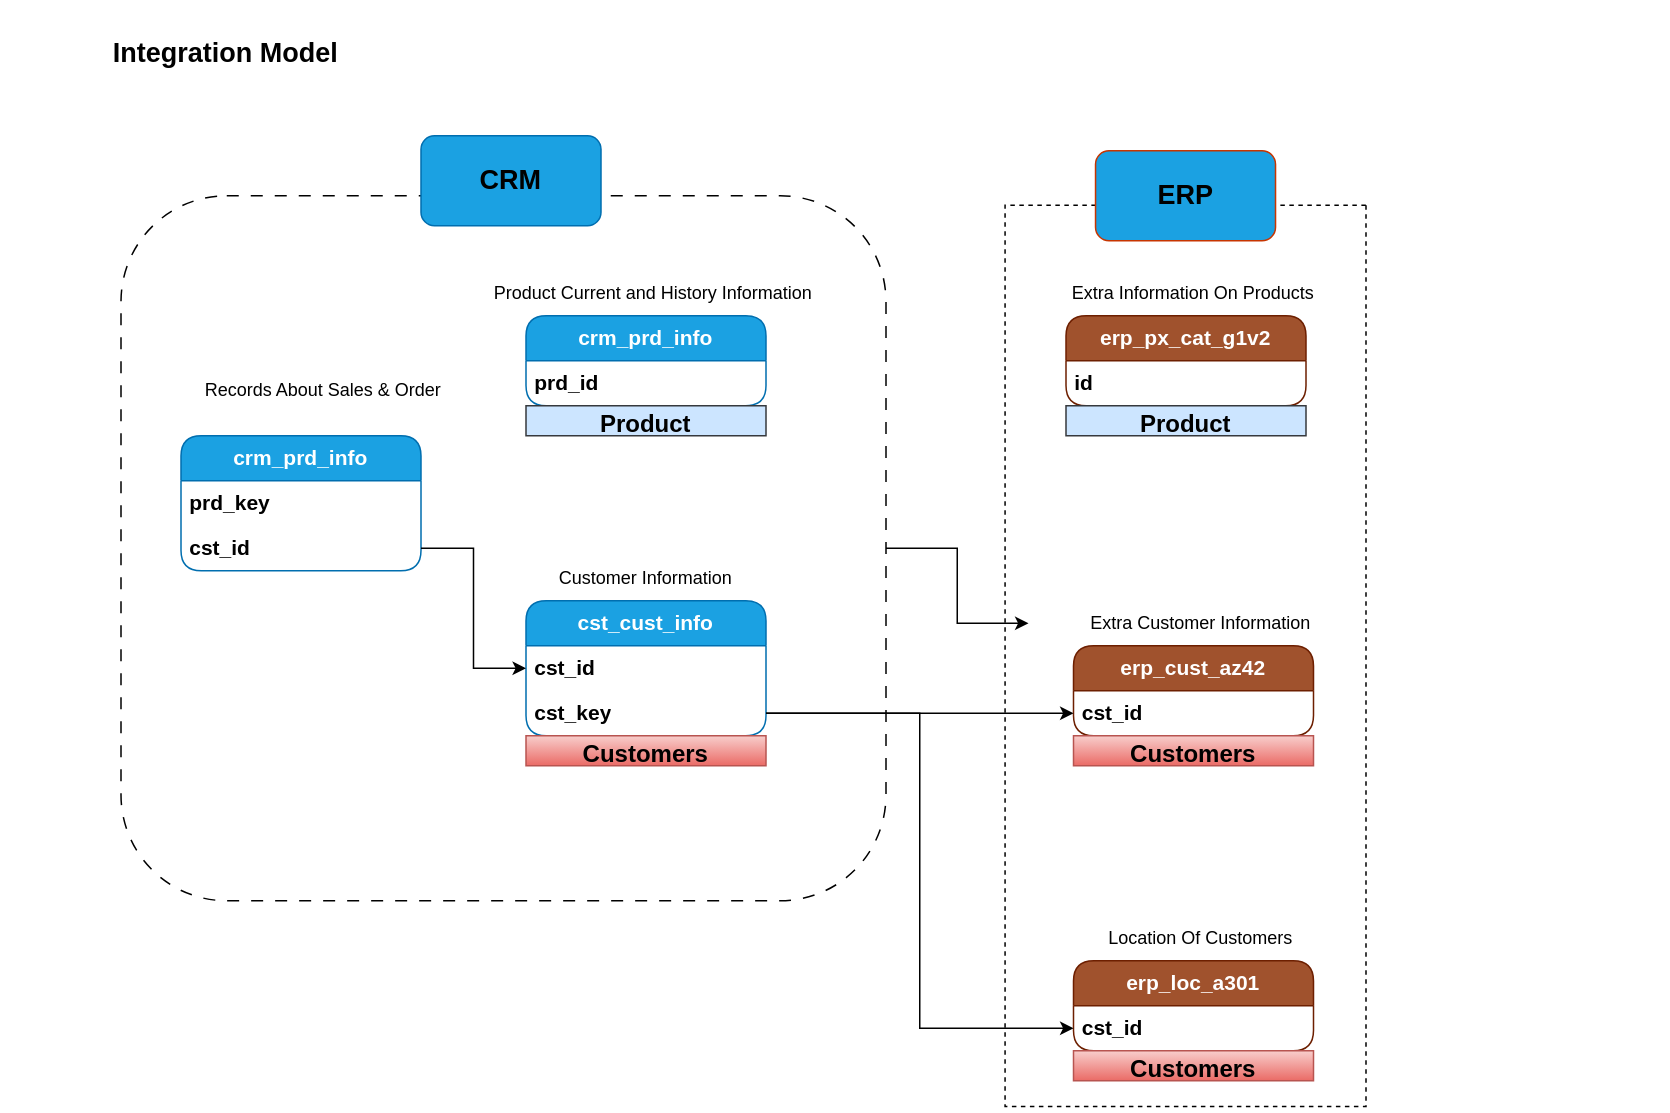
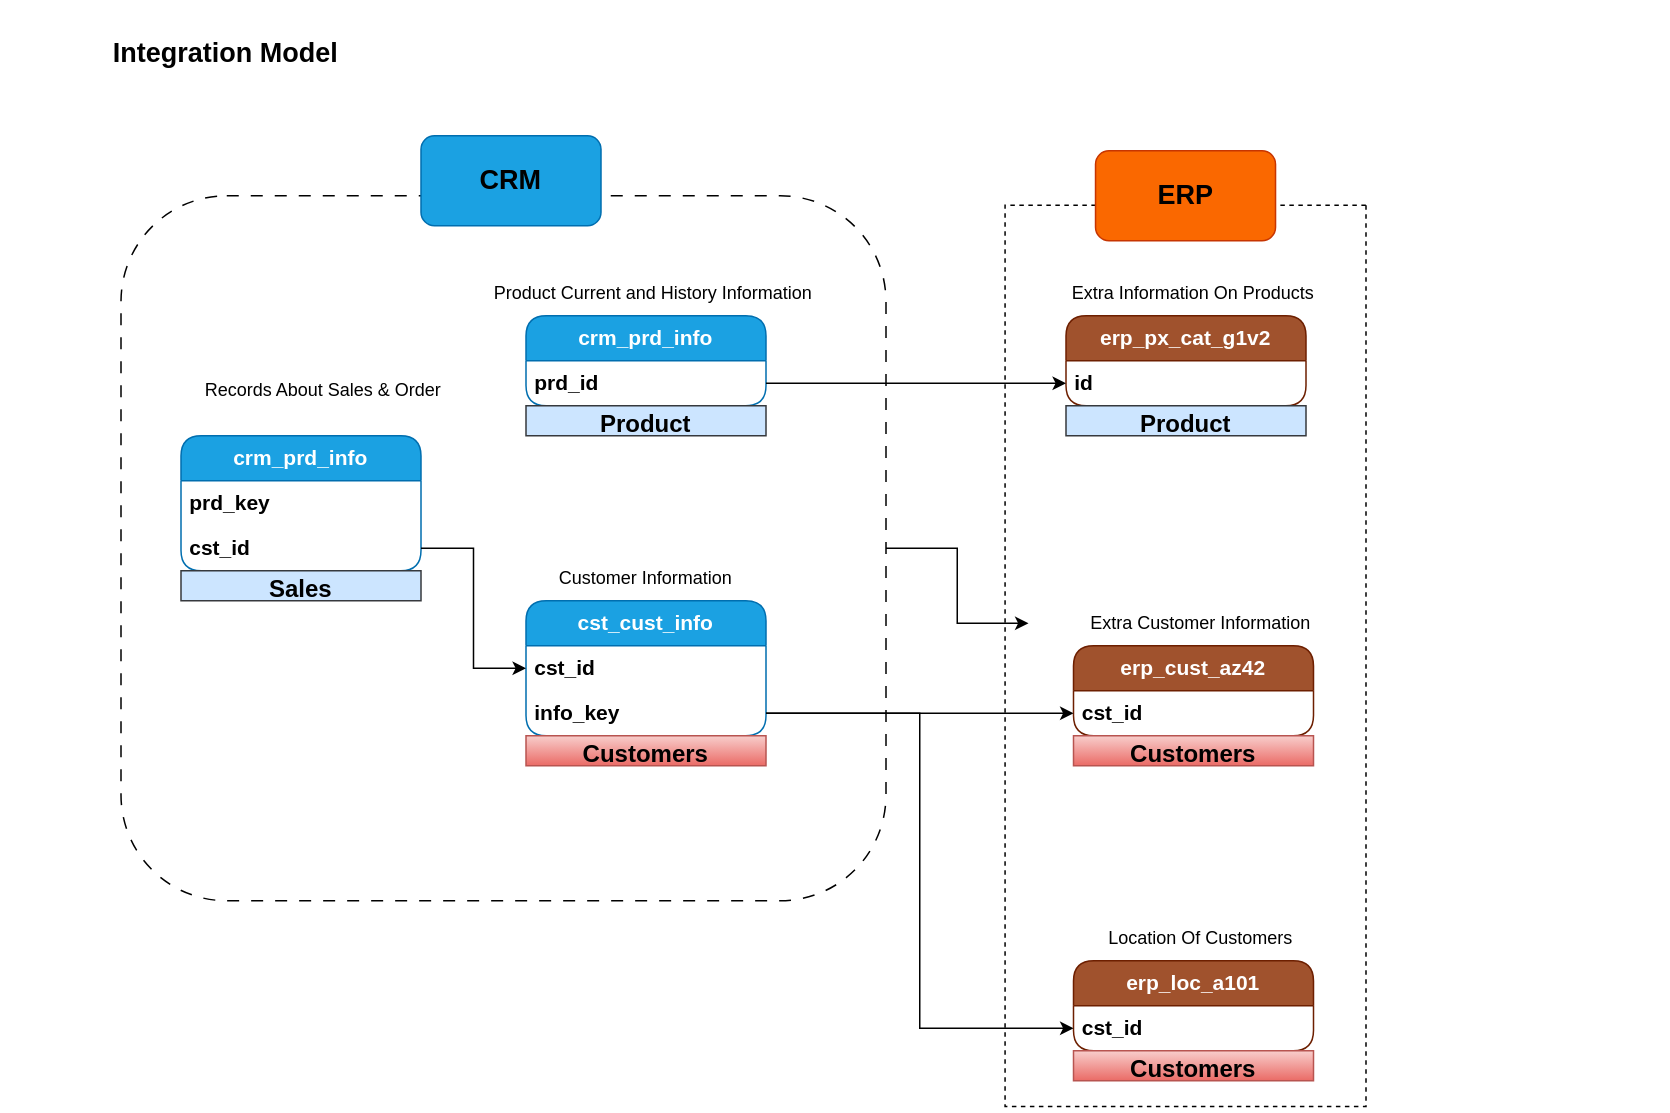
(1185, 196) -> (1185, 196)
none -> (911, 383)
none -> (301, 586)
(576, 713) -> (579, 713)
(1193, 983) -> (1193, 983)
